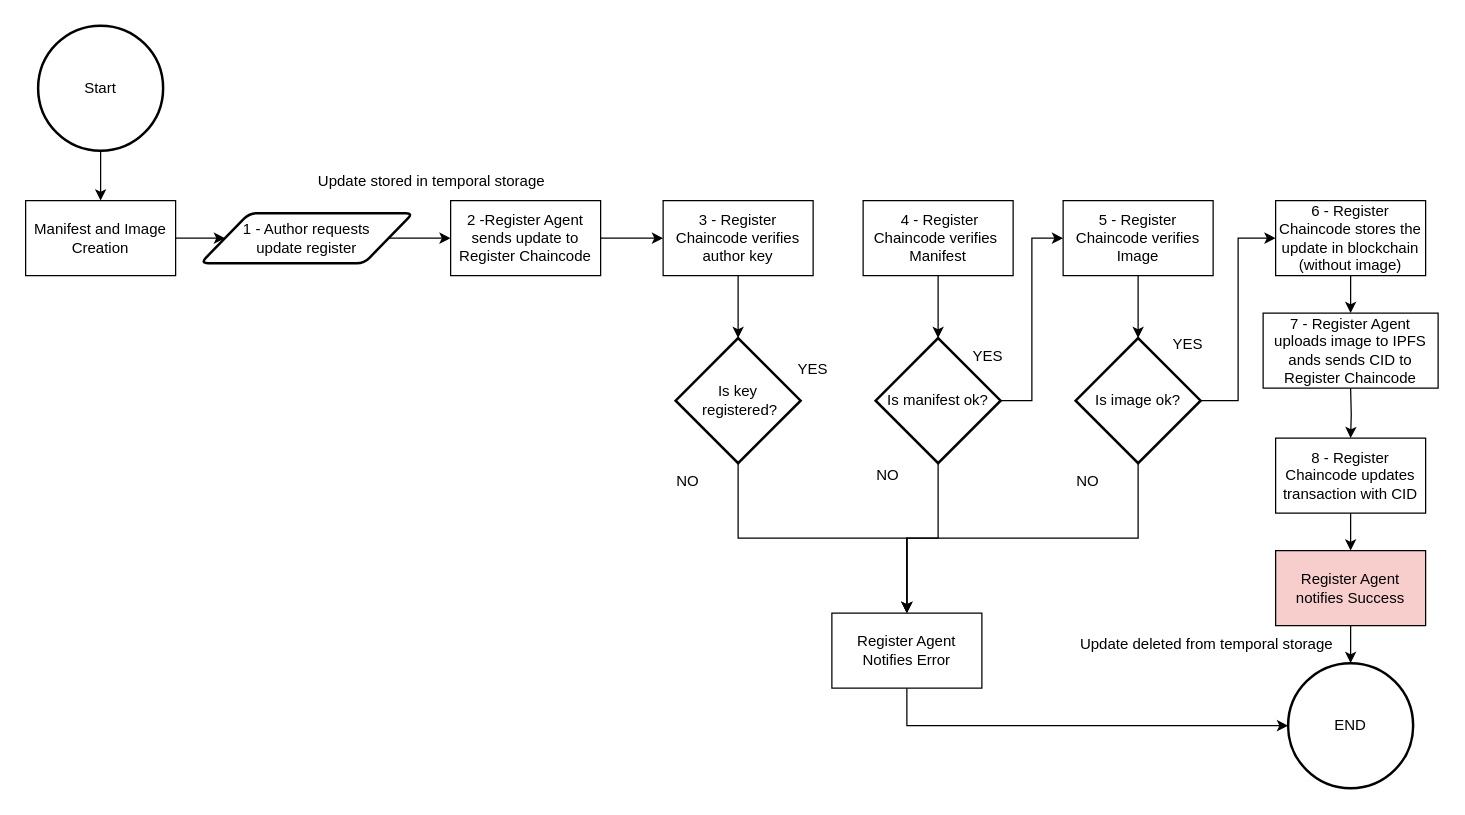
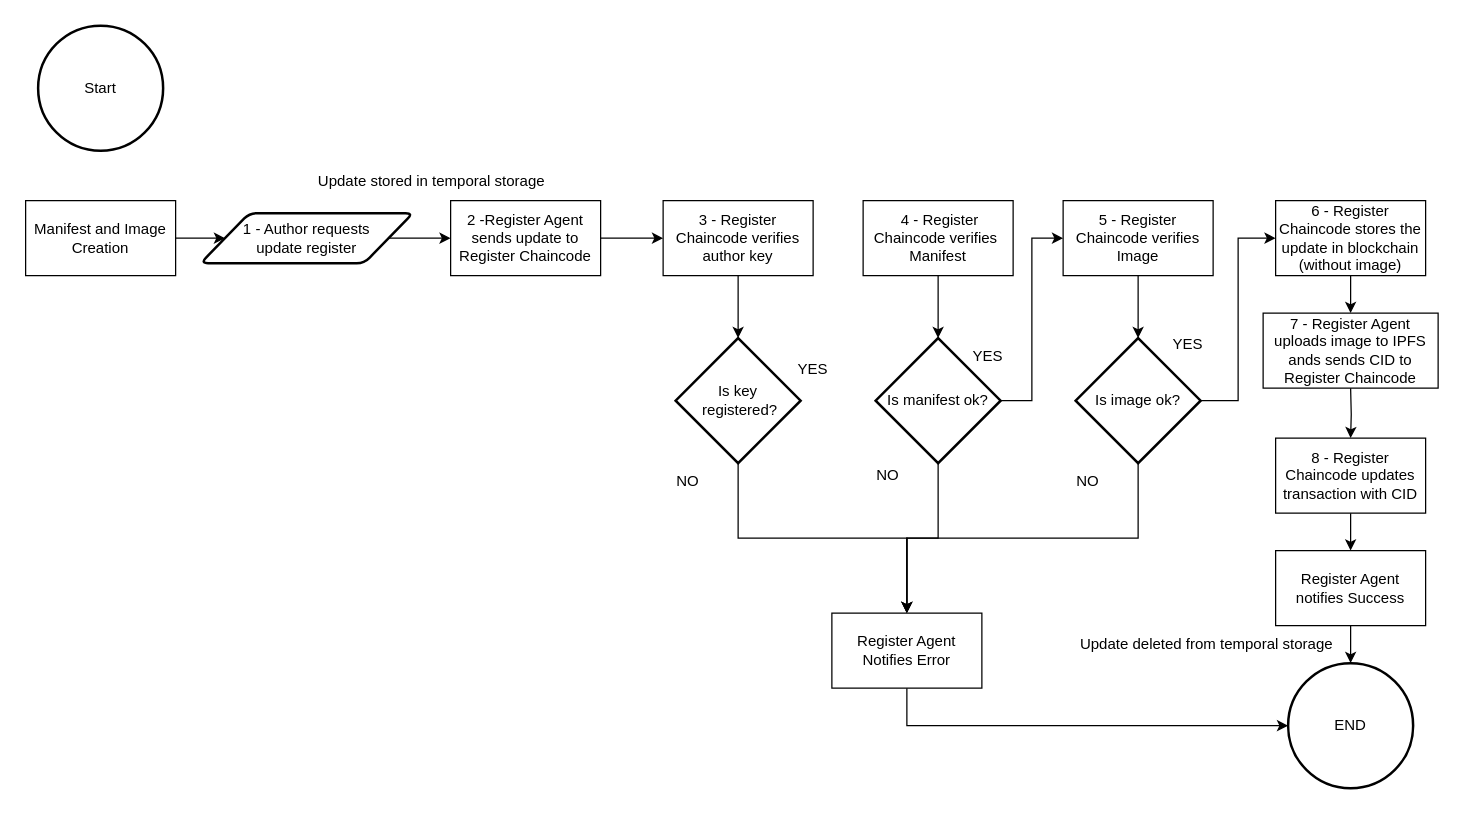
(101, 172) -> none
(1351, 588) -> (1351, 588)
